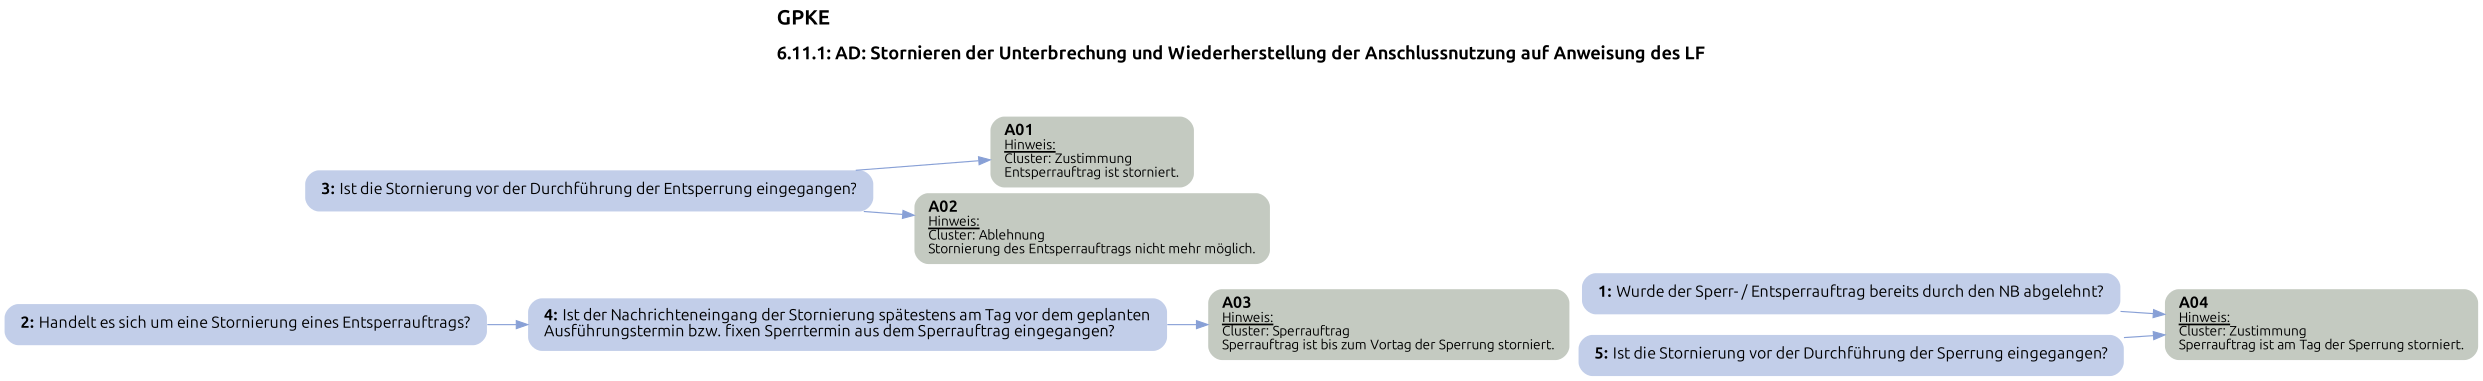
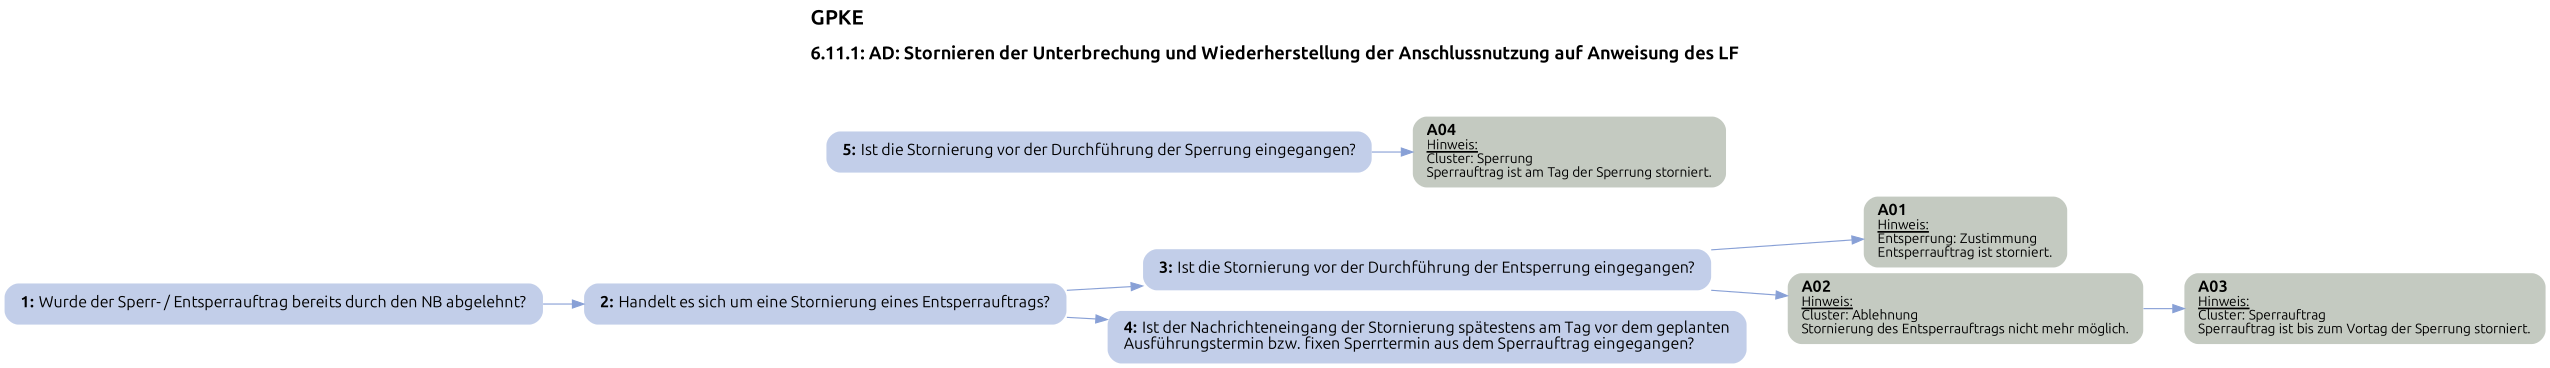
(1068, 159) -> (1957, 239)
none -> (1099, 288)
(2137, 313) -> (558, 304)
(1182, 325) -> (2158, 309)
(2243, 331) -> (1480, 159)
